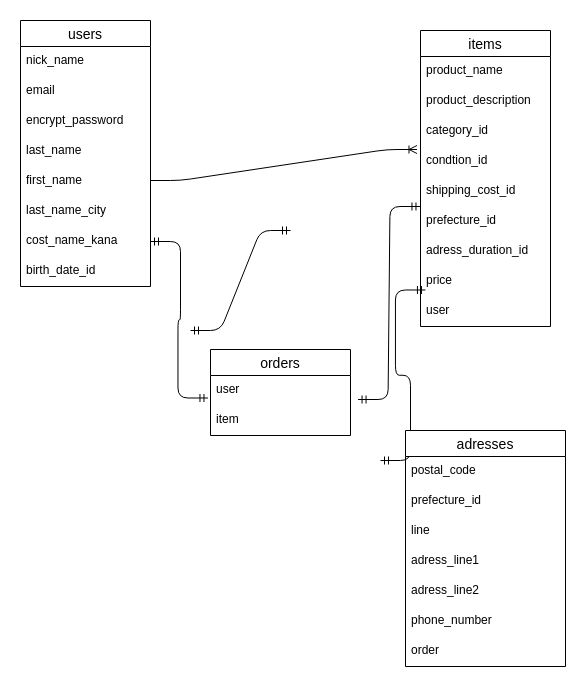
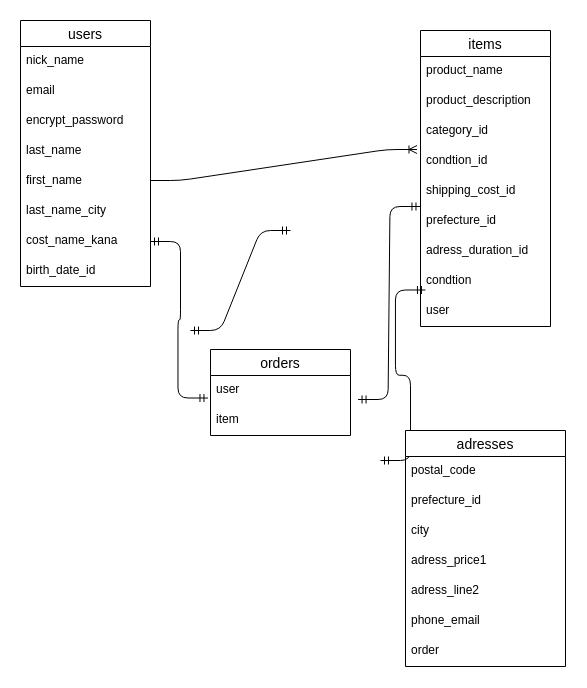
(441, 280) -> (451, 280)
(421, 530) -> (423, 530)
(448, 560) -> (453, 560)
(451, 620) -> (445, 620)
